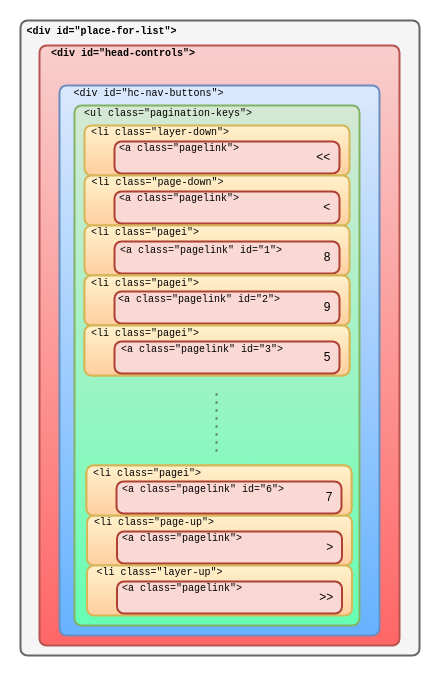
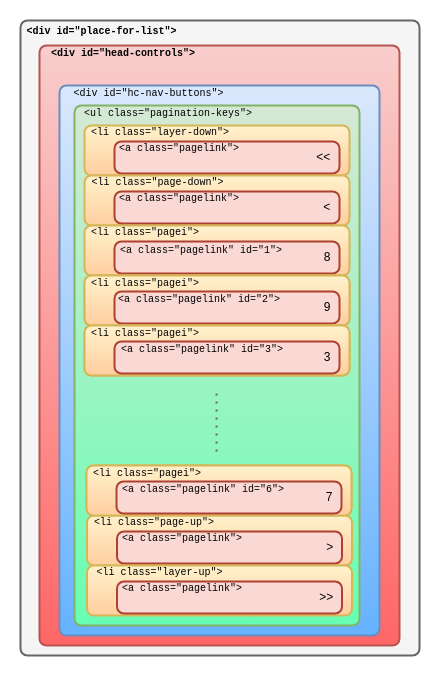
(334, 358) -> (334, 358)
